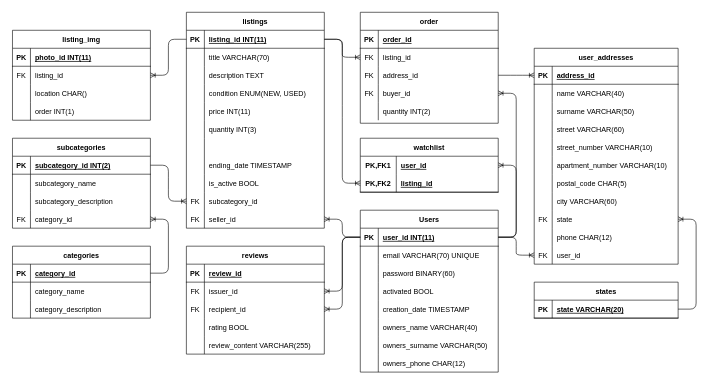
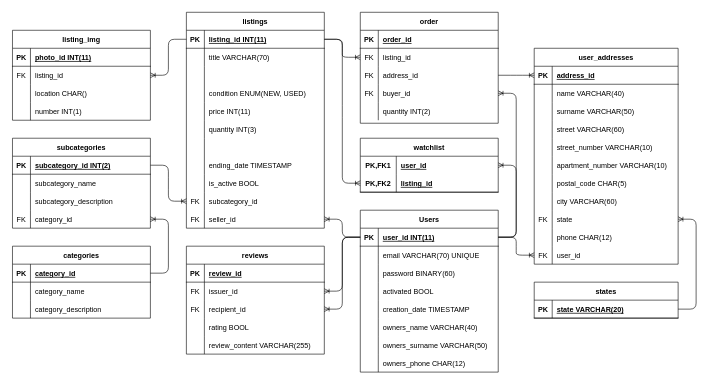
(264, 75) -> none
(58, 112) -> (60, 112)
